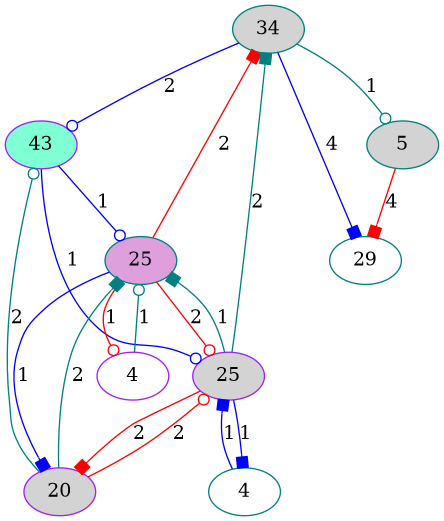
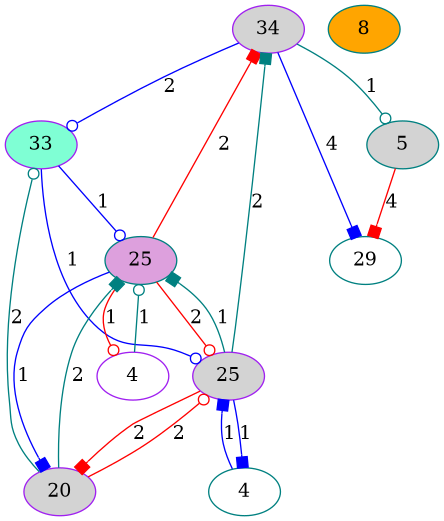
(268, 29) -> (268, 29)
none -> (364, 29)
(41, 145) -> (41, 145)
